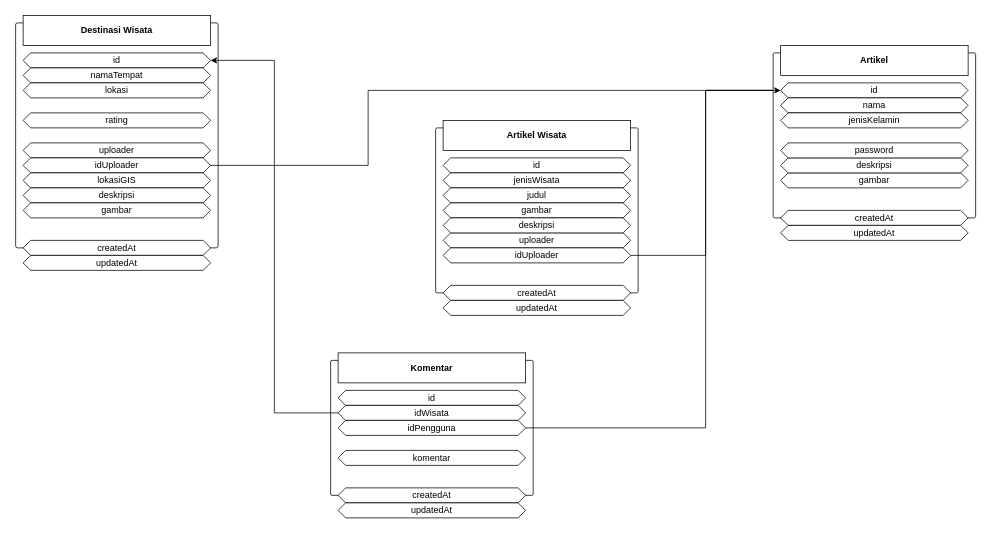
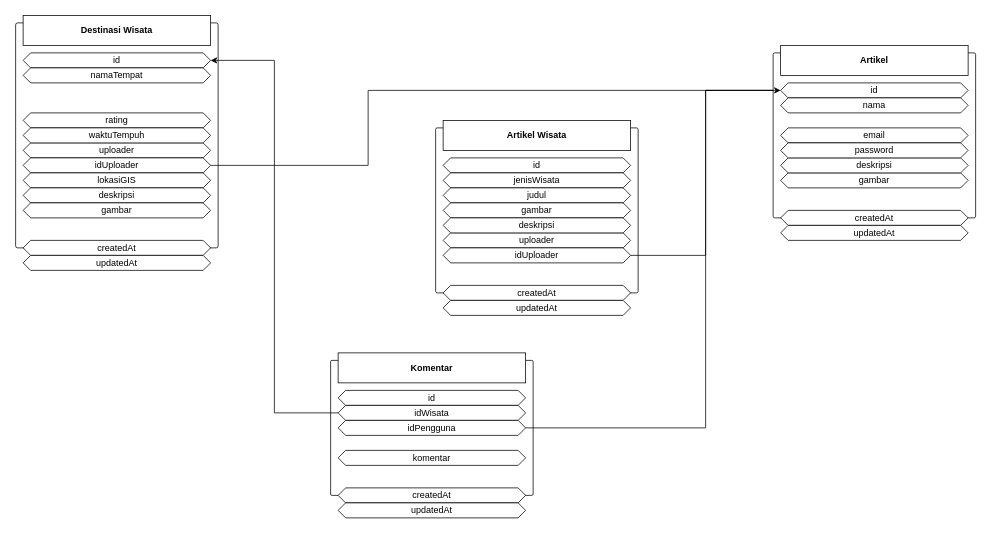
(117, 90) -> none
(874, 120) -> none
none -> (117, 135)
none -> (874, 135)
